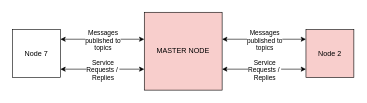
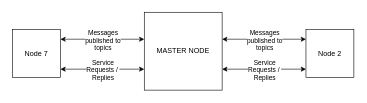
(183, 51) -> (183, 51)
(330, 54) -> (330, 54)
